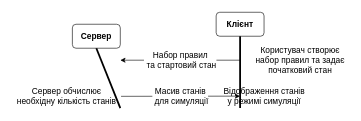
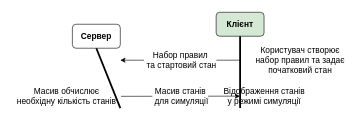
(240, 24) -> (240, 24)
(67, 96) -> (67, 96)
